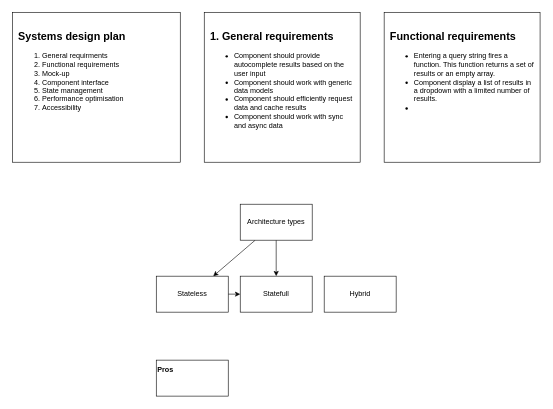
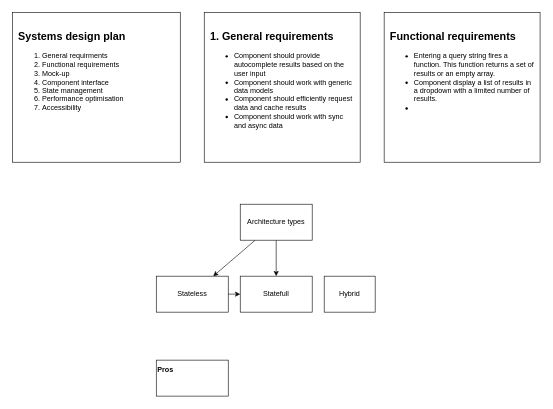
(360, 294) -> (350, 294)
